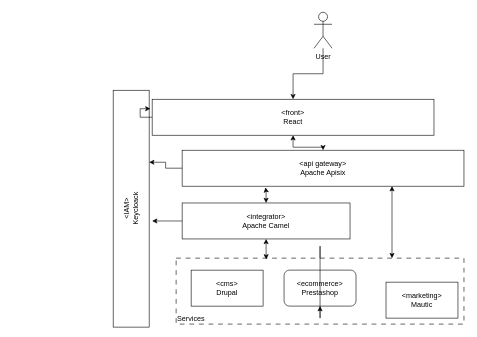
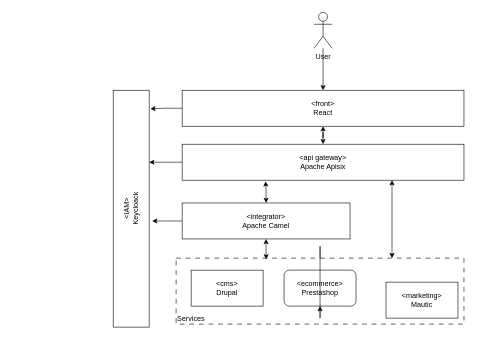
(293, 117) -> (323, 108)
(323, 168) -> (323, 162)
